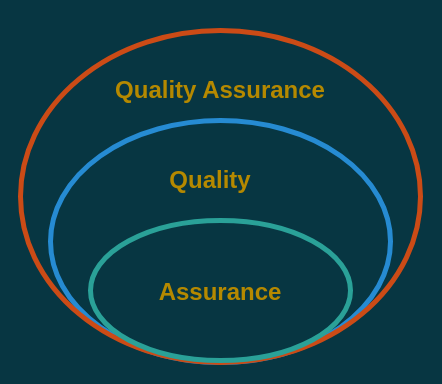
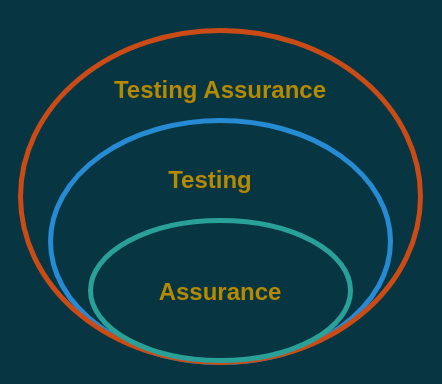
(221, 91) -> (221, 91)
(211, 181) -> (211, 181)
